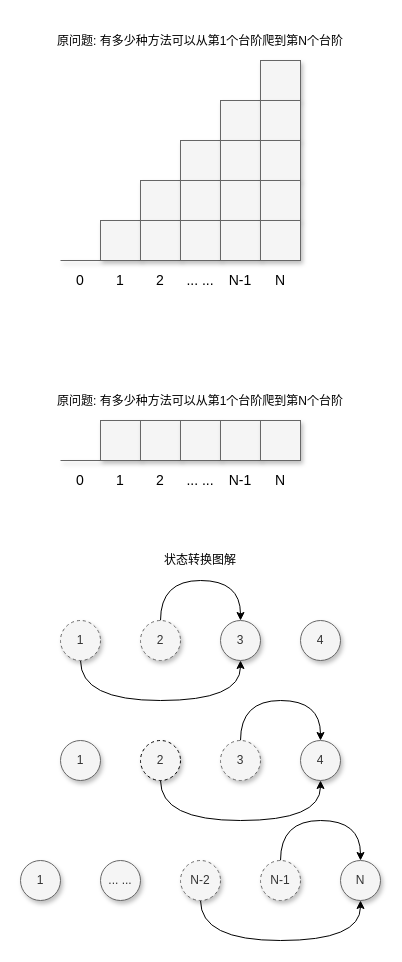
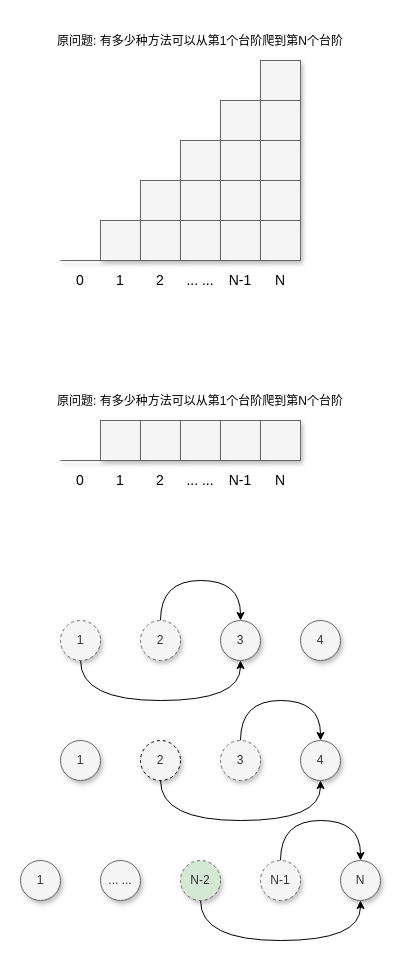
(201, 561) -> none
(201, 881) -> (201, 881)
